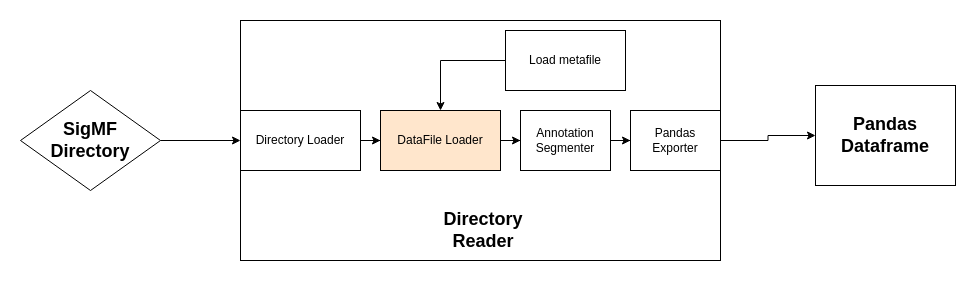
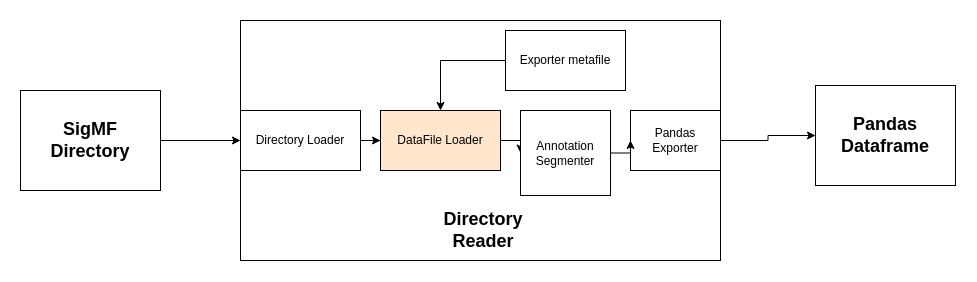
(566, 61) -> (566, 61)
(91, 141) -> (91, 141)
(566, 141) -> (566, 153)
